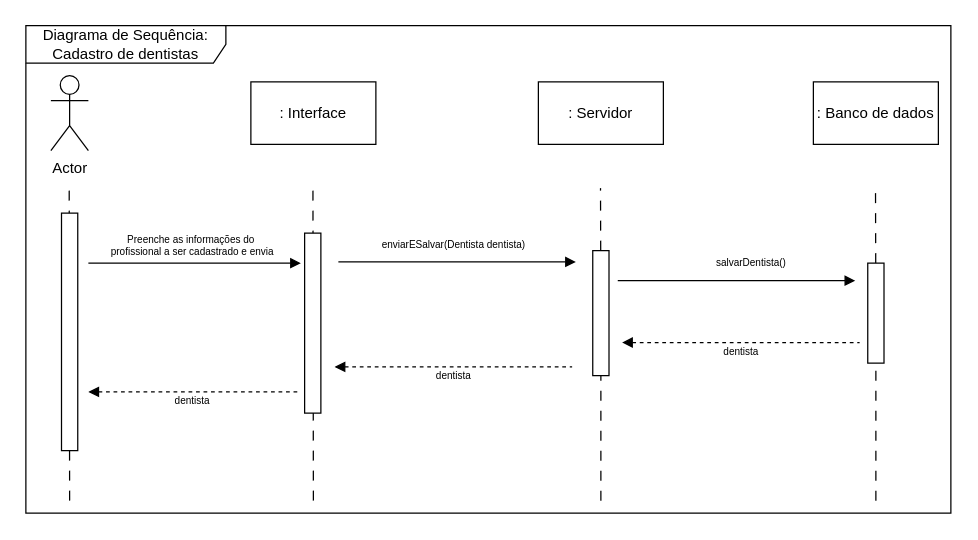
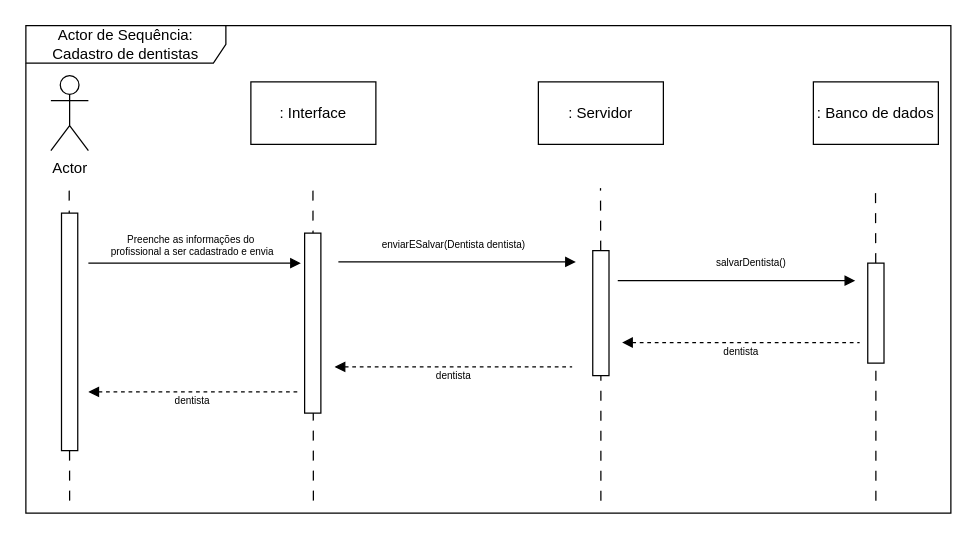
(126, 44) -> (126, 44)
